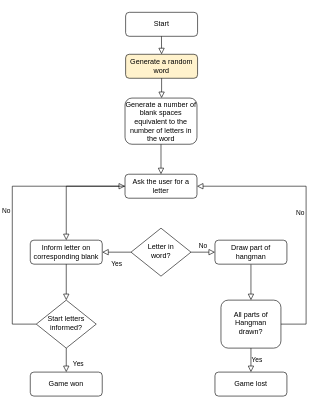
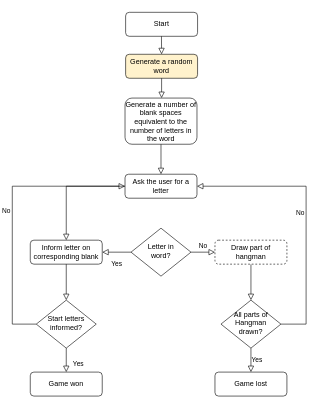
(251, 252) -> (251, 252)
(251, 324) -> (251, 324)
